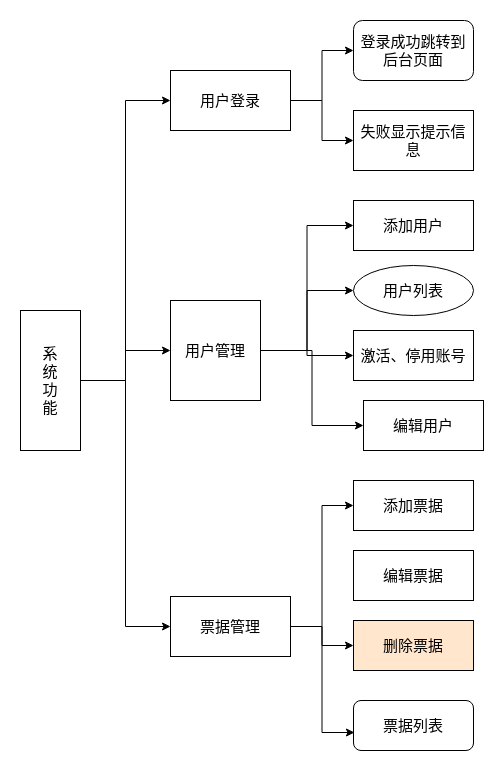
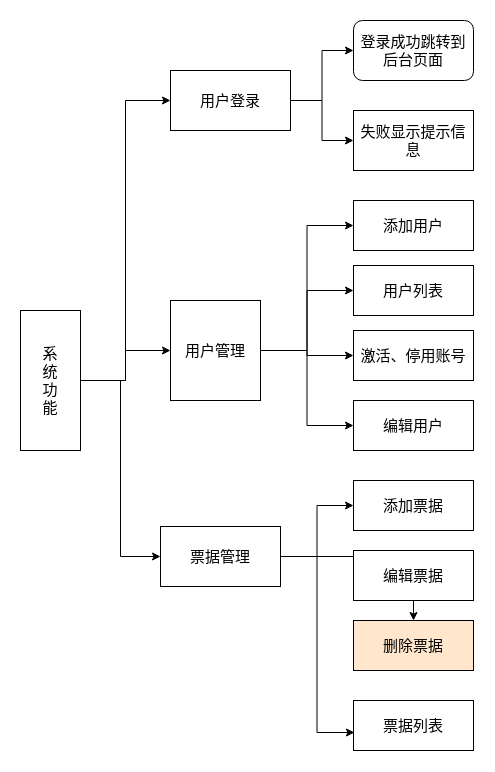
(414, 291) -> (414, 291)
(424, 426) -> (414, 426)
(231, 627) -> (221, 557)
(414, 726) -> (414, 726)
